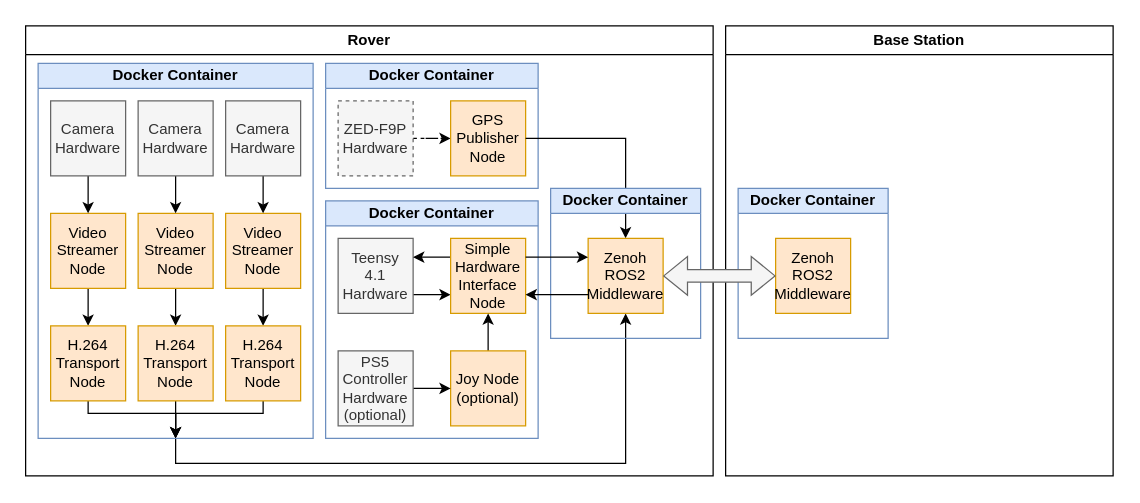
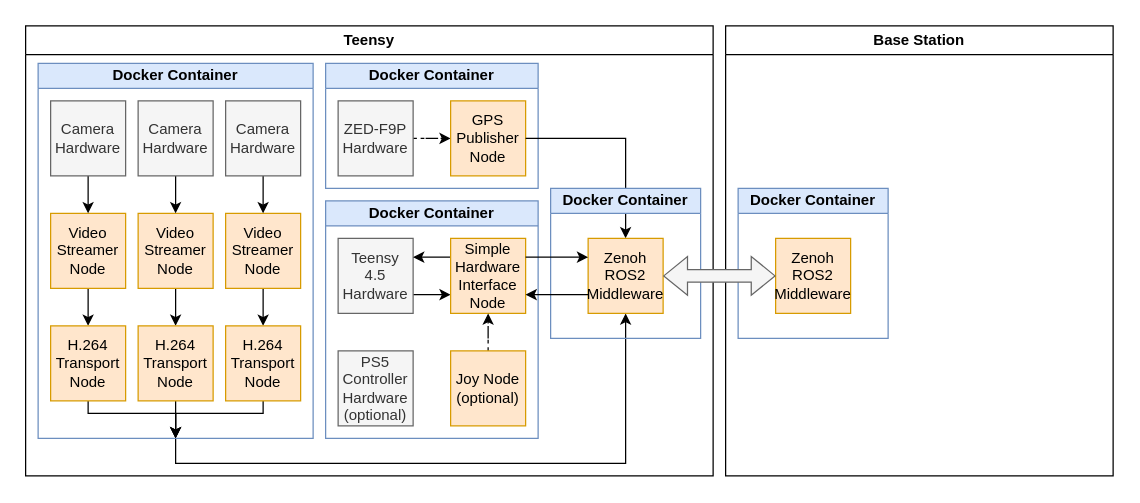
(369, 41) -> (369, 41)
(376, 138) -> (376, 138)
(376, 276) -> (376, 276)
(488, 343) -> (488, 343)
(436, 388) -> none
